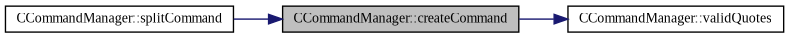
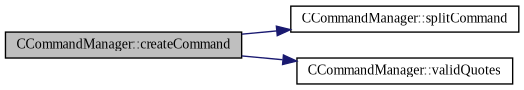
(251, 19) -> (259, 33)
